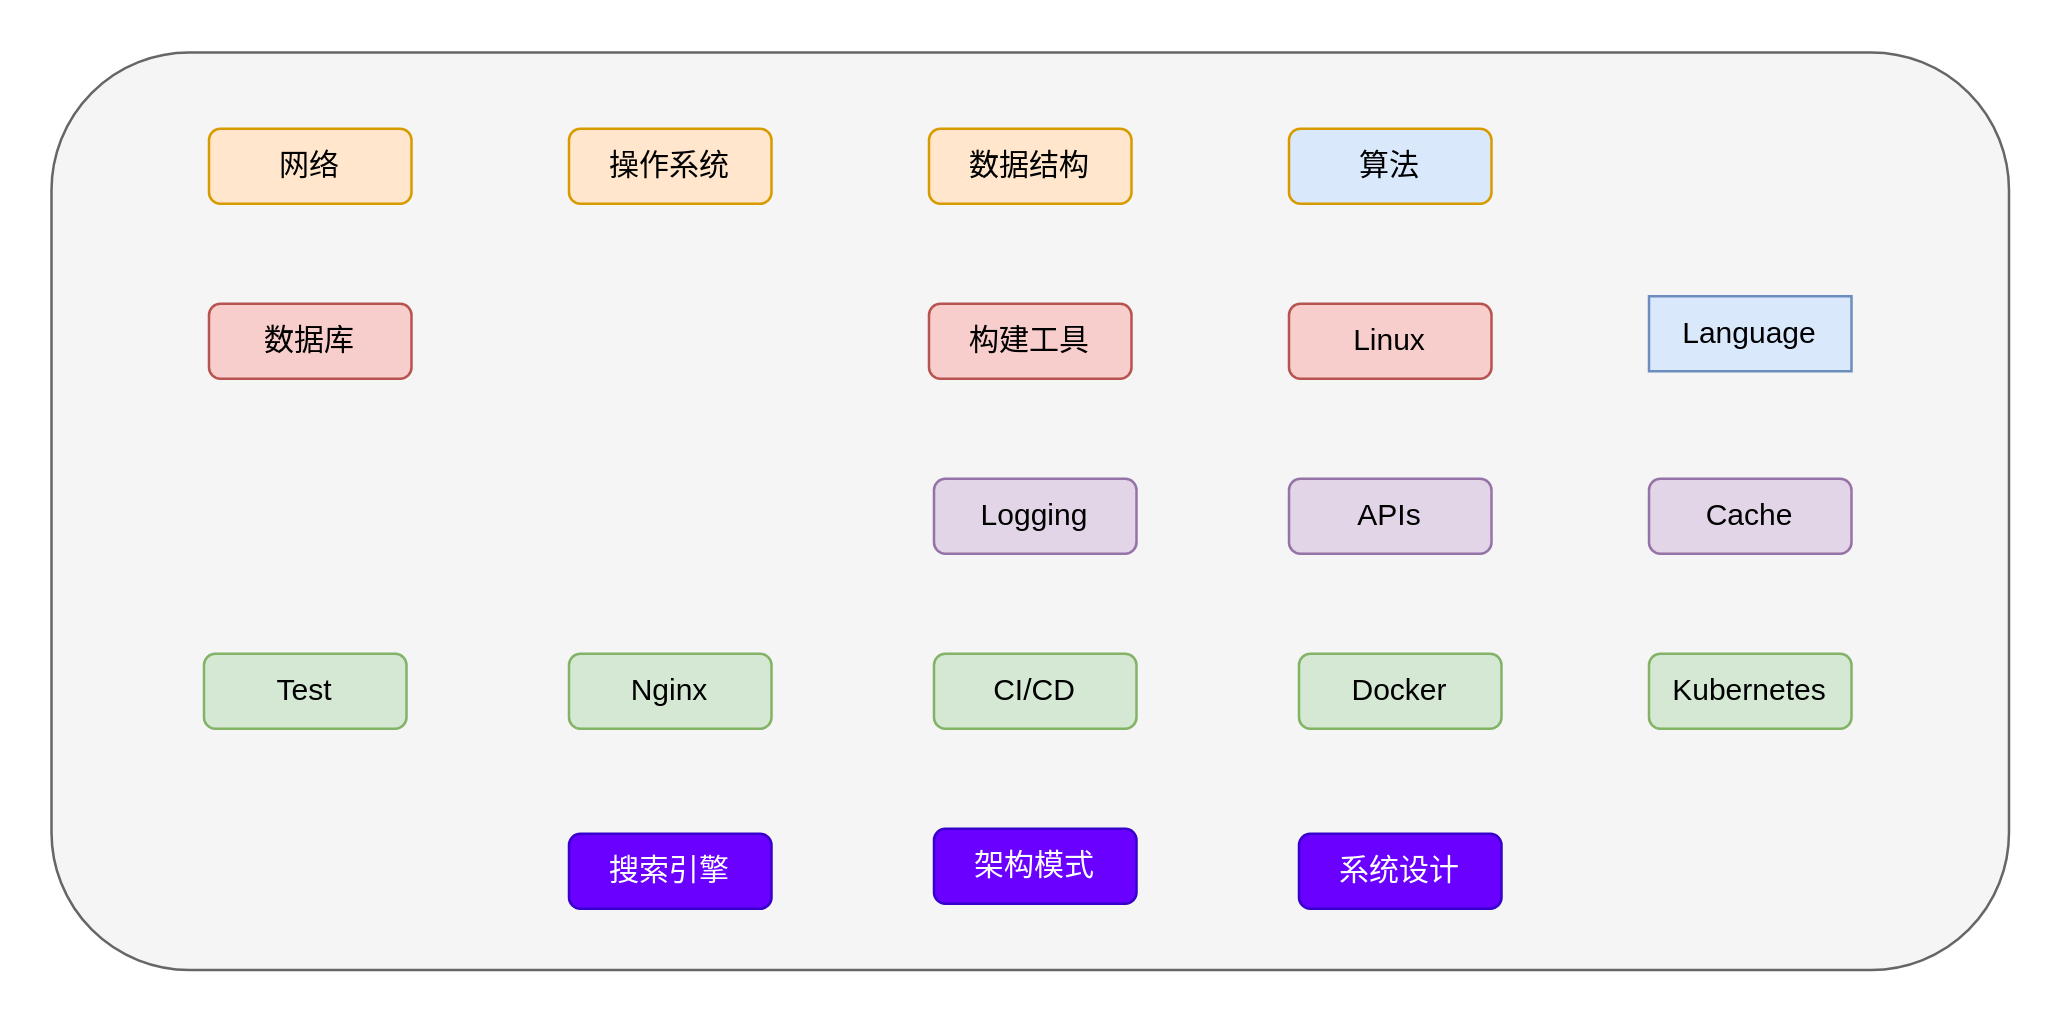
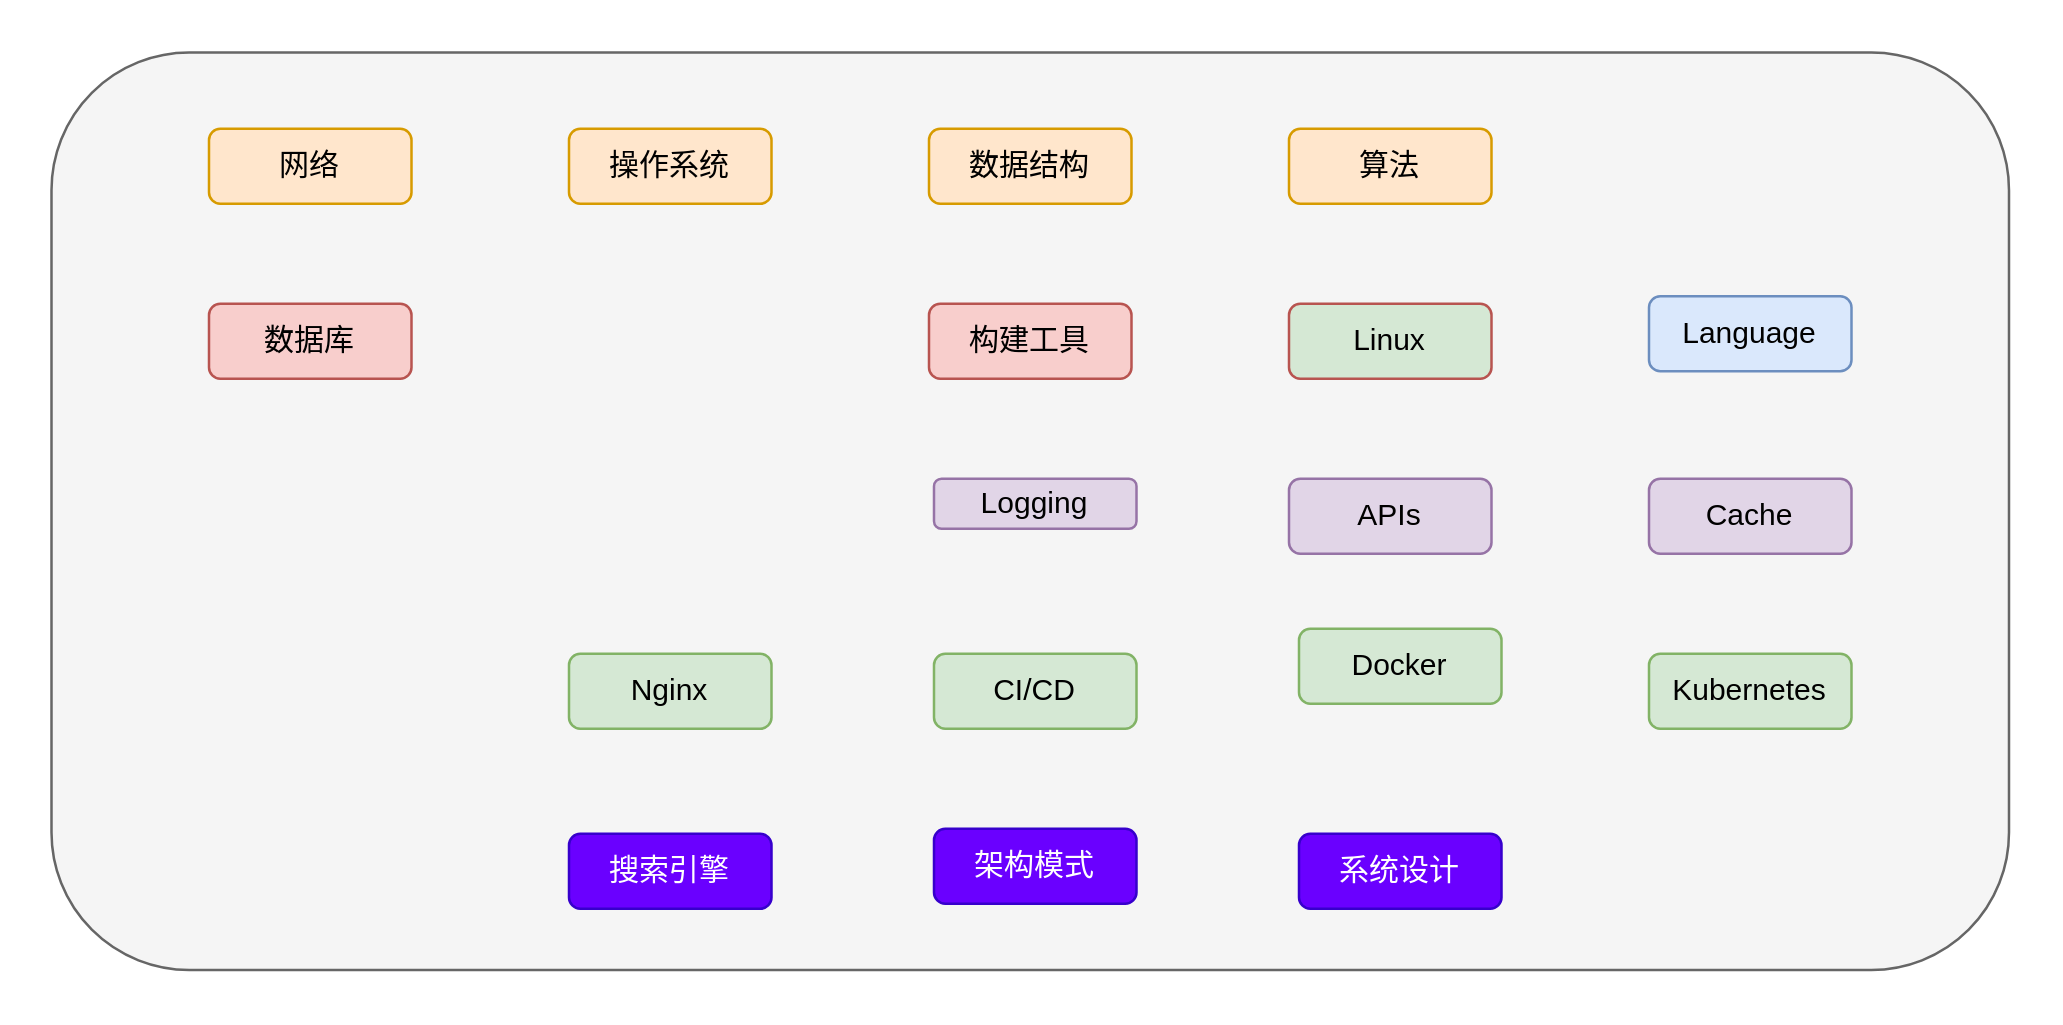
(1390, 166) -> (1390, 166)
(1750, 334) -> (1750, 334)
(1390, 341) -> (1390, 341)
(1035, 516) -> (1035, 504)
(305, 691) -> none
(1400, 691) -> (1400, 666)
